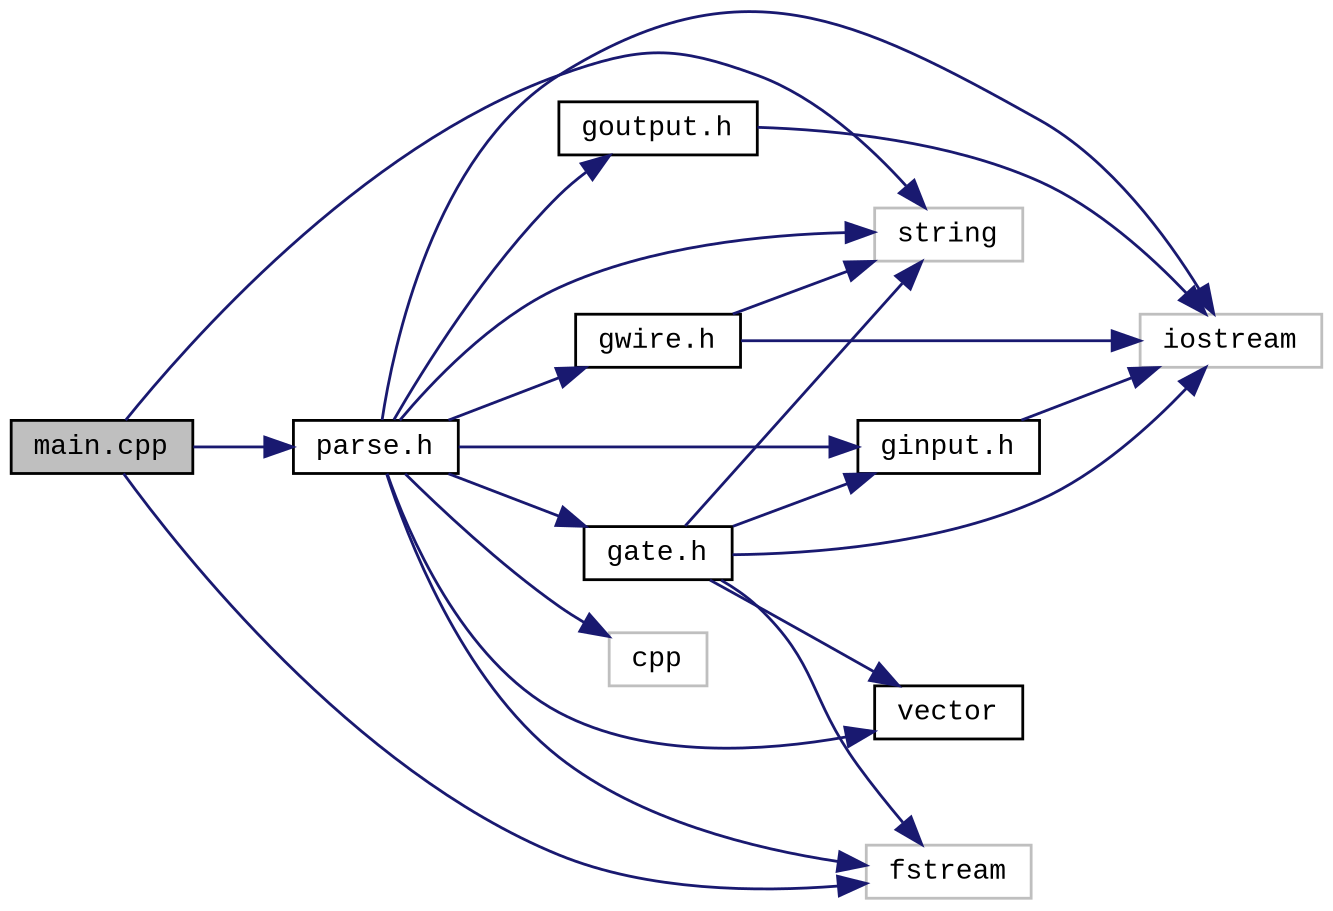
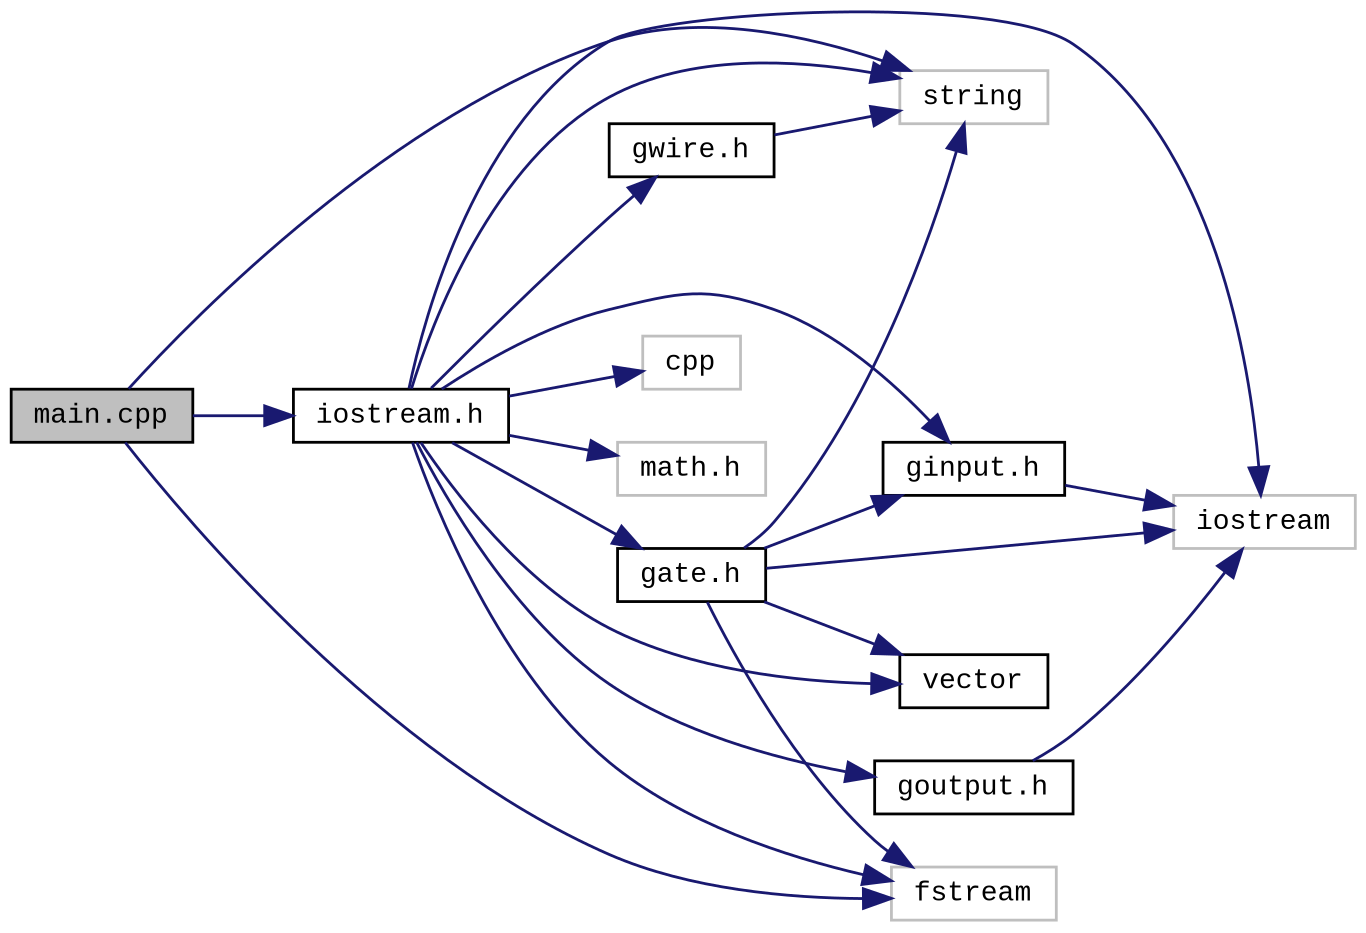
(926, 341) -> none
(376, 447) -> (401, 416)
none -> (692, 469)
